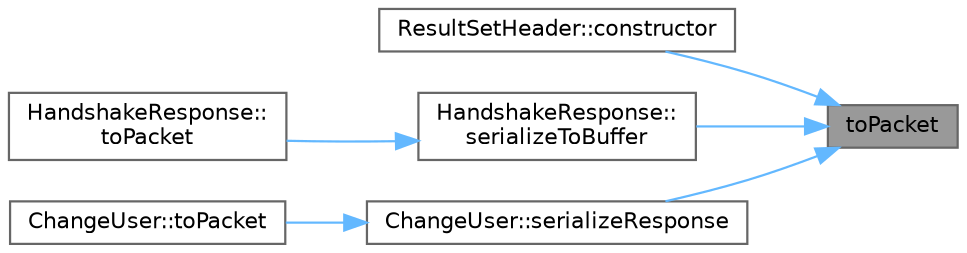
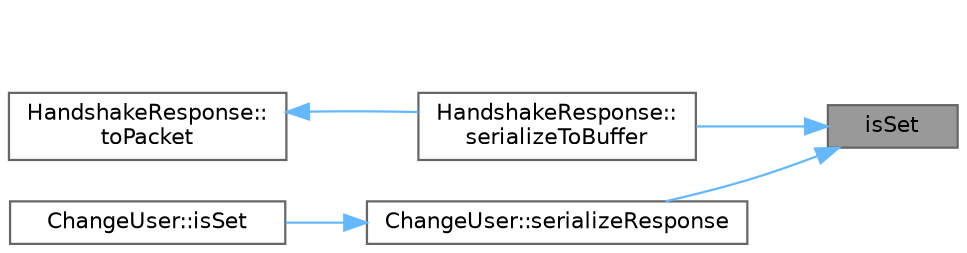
(557, 30) -> none
(893, 126) -> (893, 126)
(341, 141) -> (364, 111)
(148, 223) -> (148, 223)
